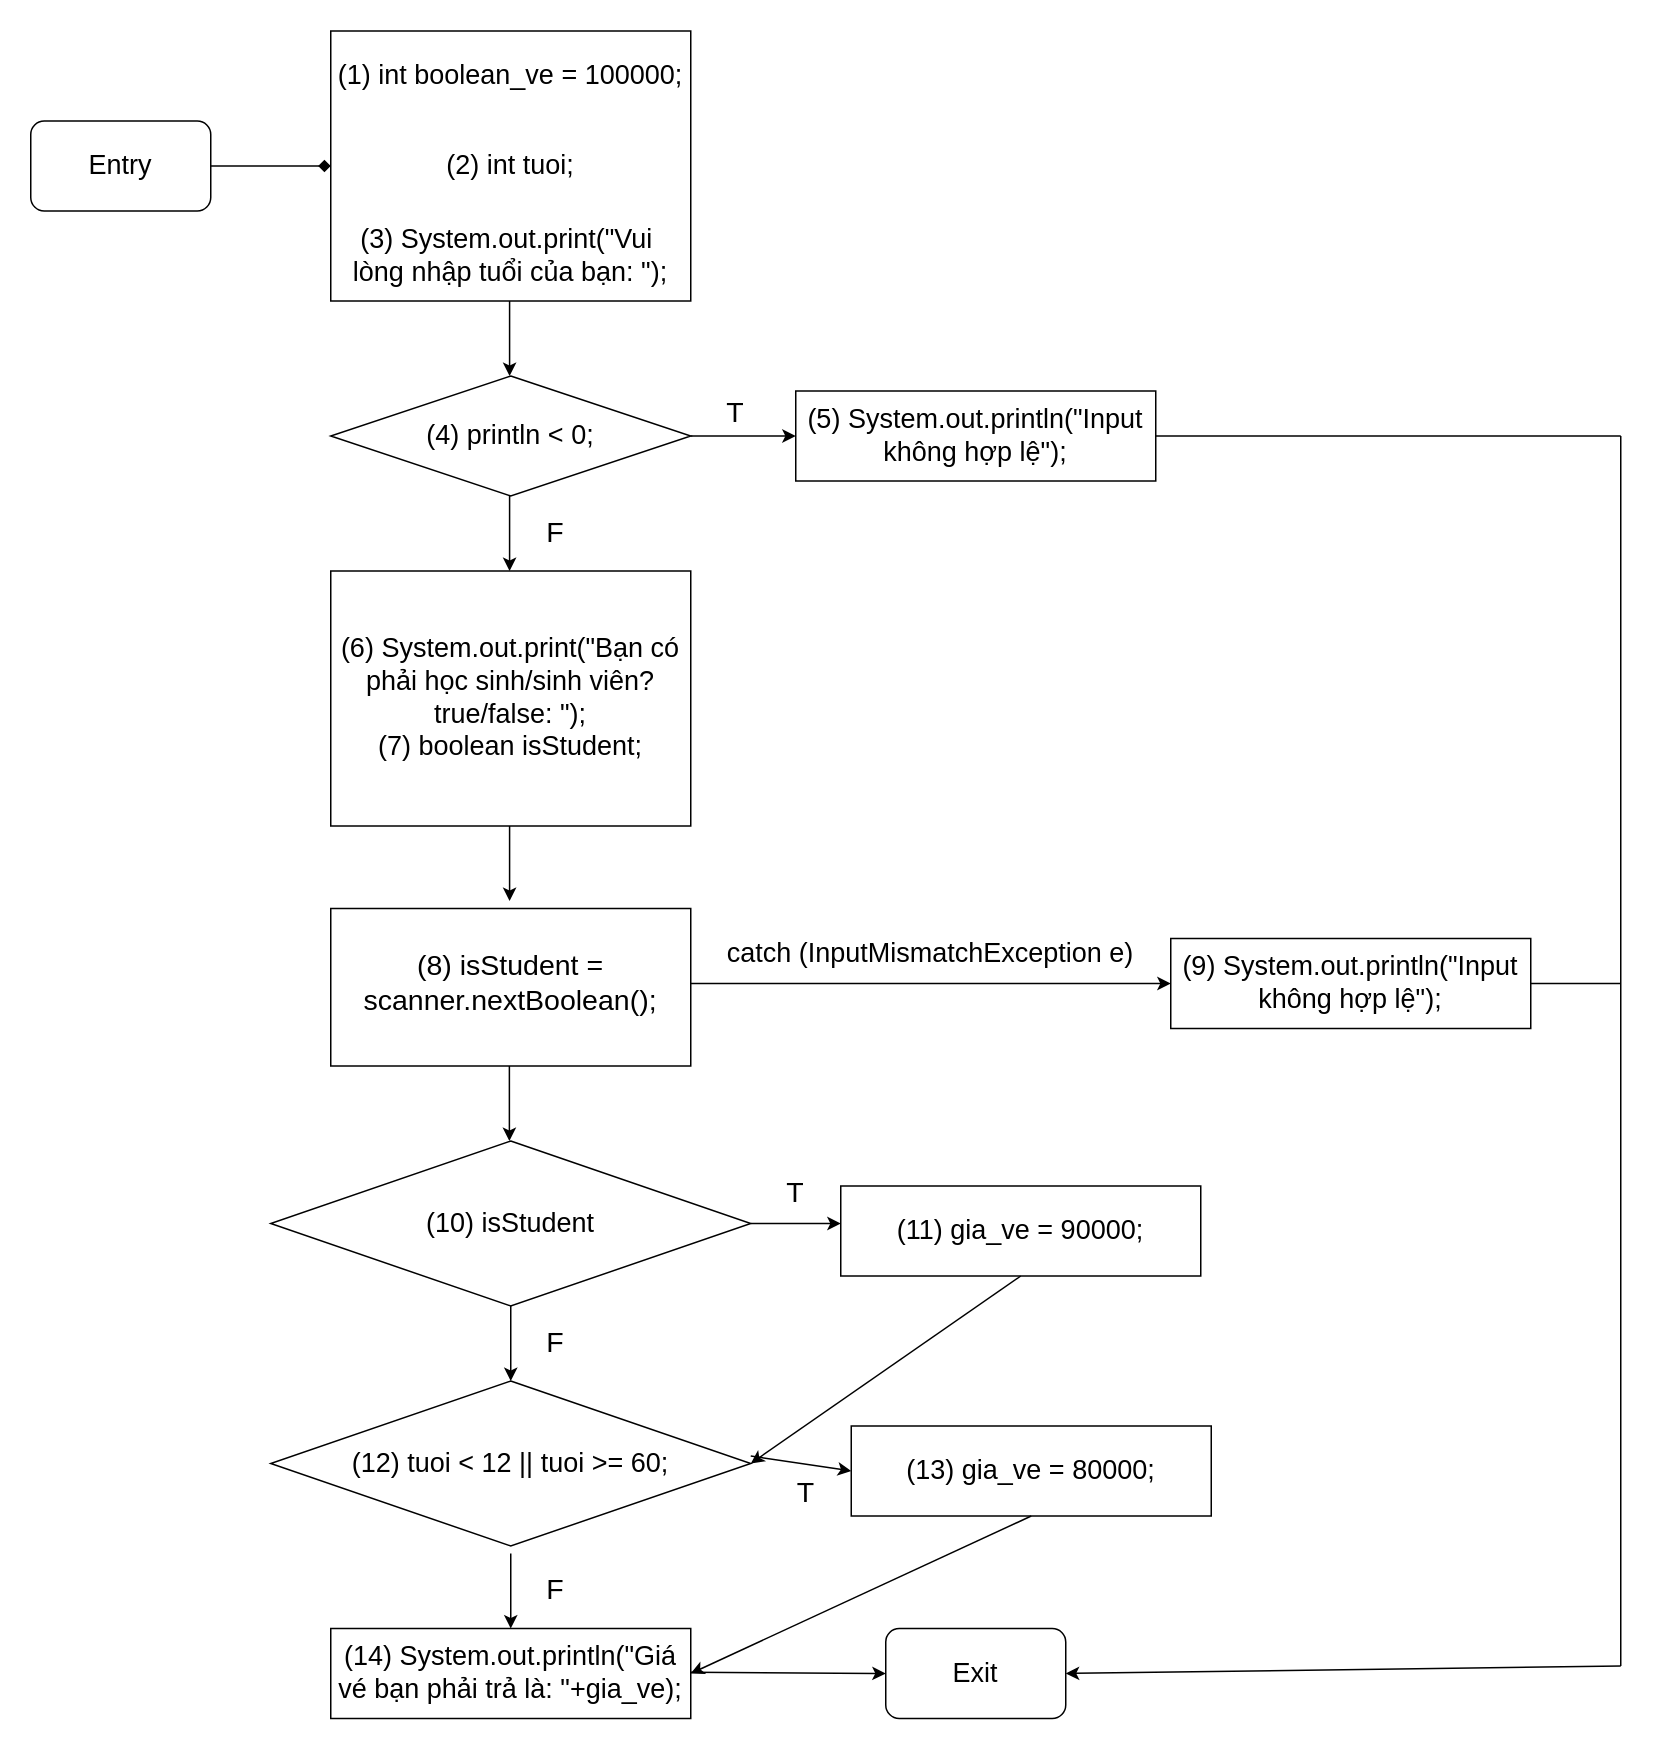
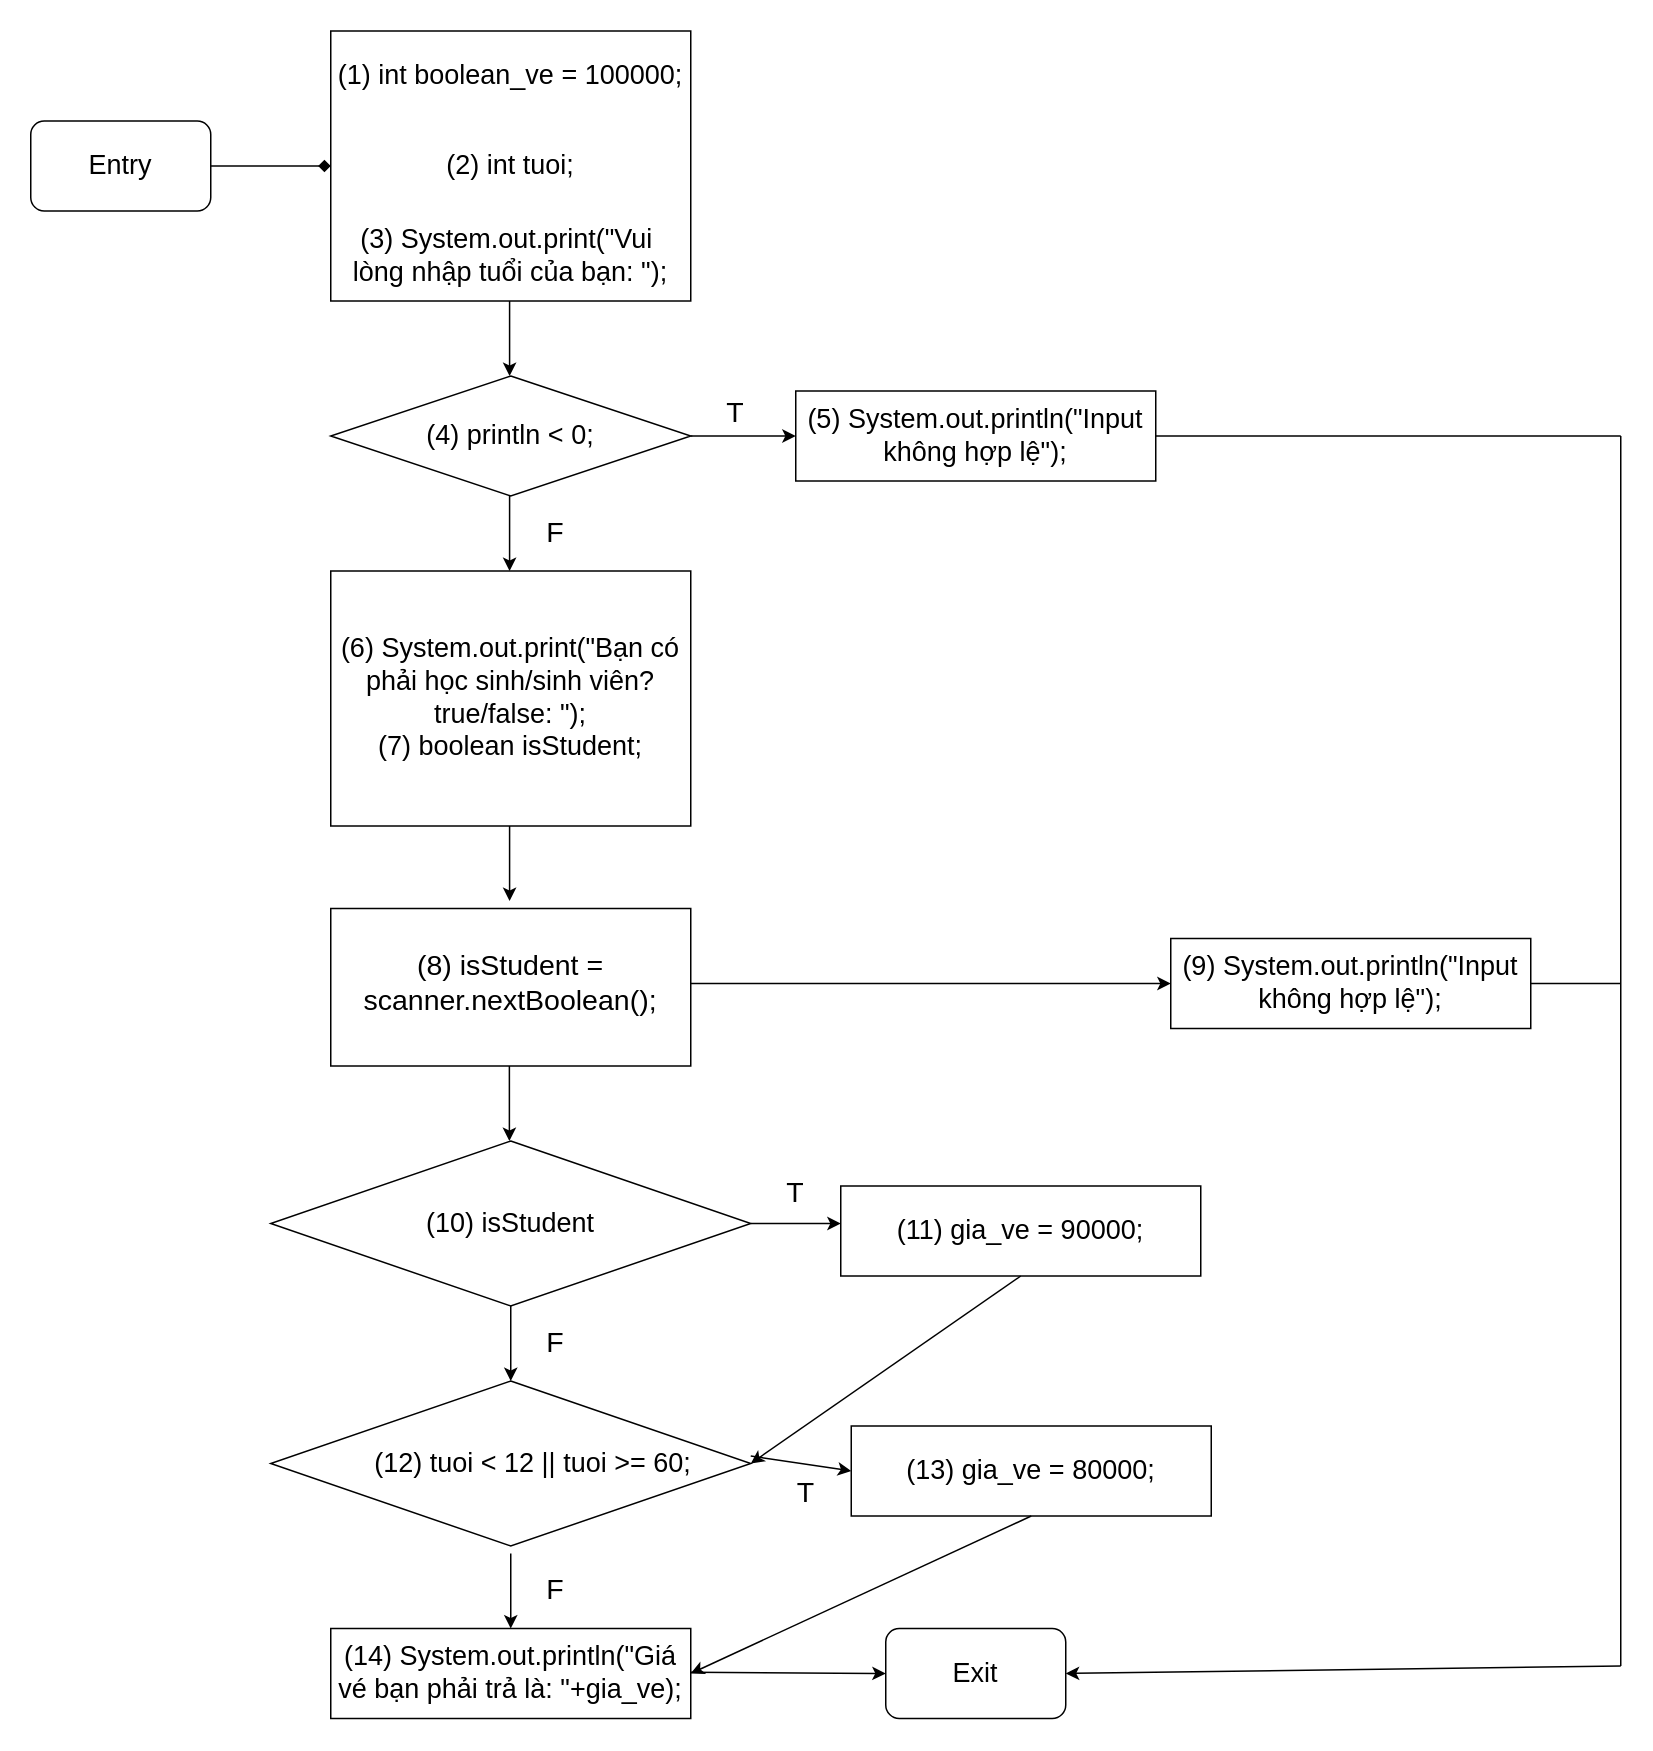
(931, 953) -> none
(511, 1463) -> (533, 1463)
